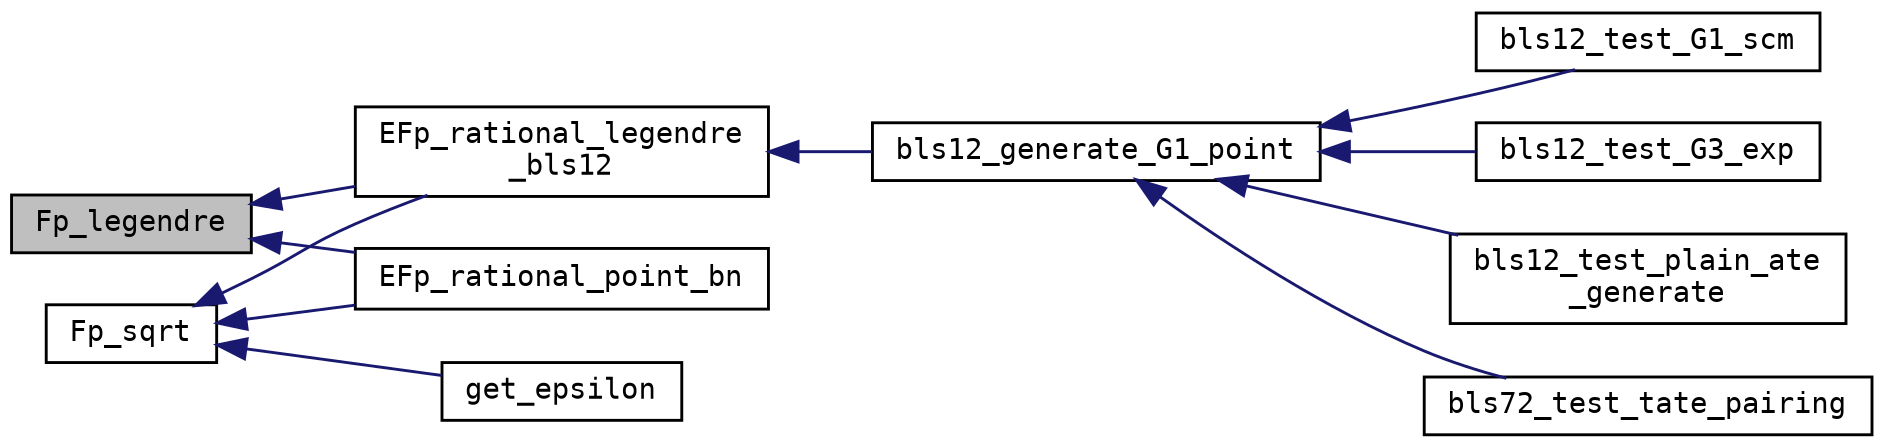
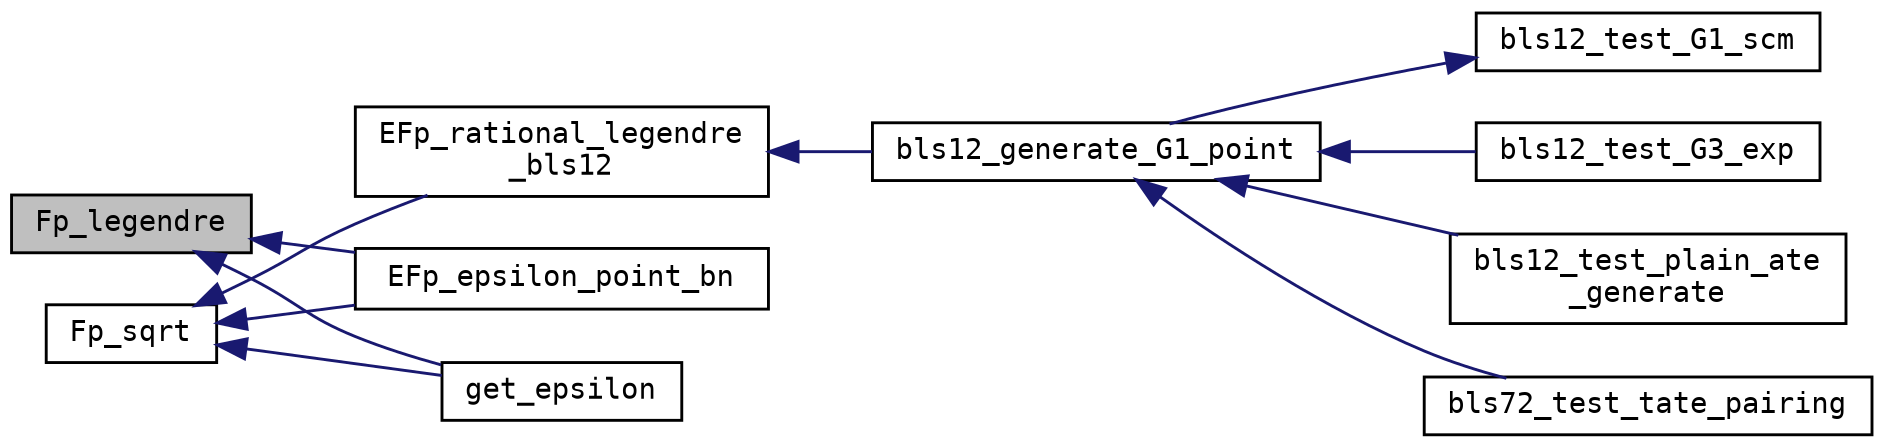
(1463, 97) -> (1307, 91)
(318, 193) -> (333, 326)
(562, 279) -> (562, 279)
